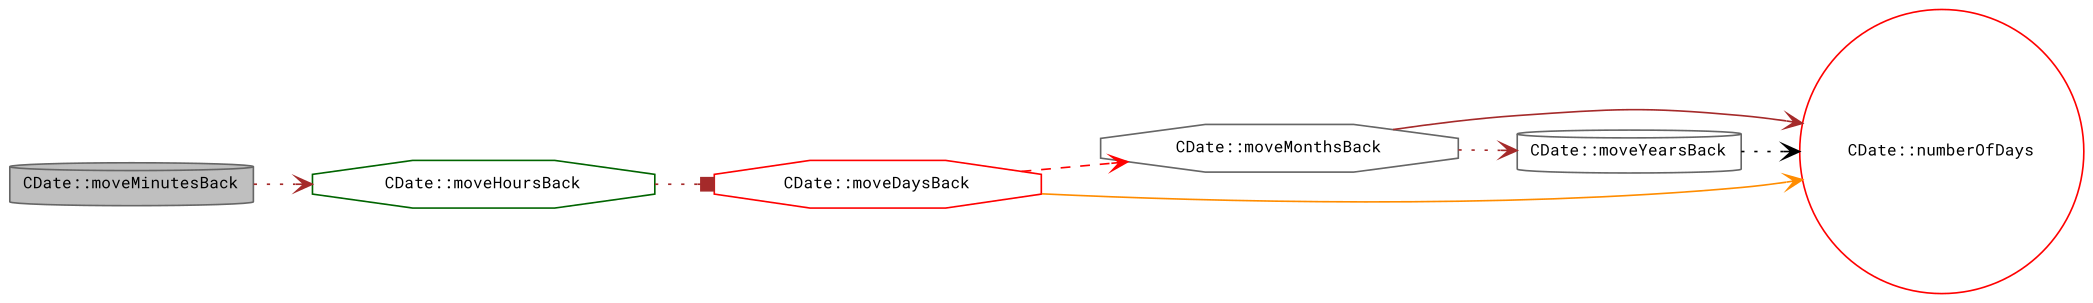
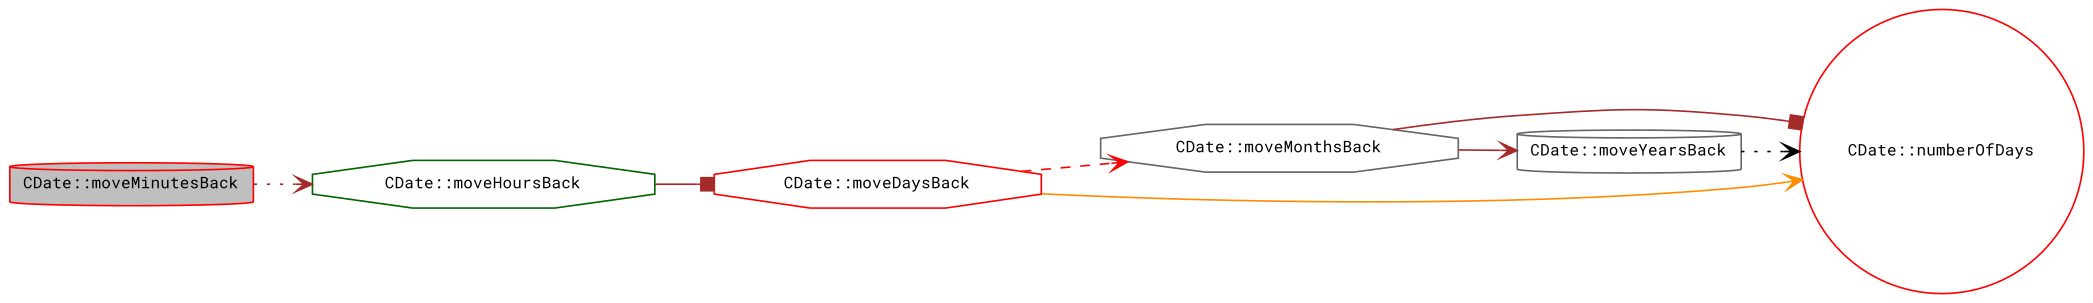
(1589, 111) -> (1589, 111)
(1479, 150) -> (1479, 150)
(132, 184) -> (132, 184)
(676, 184) -> (676, 184)
